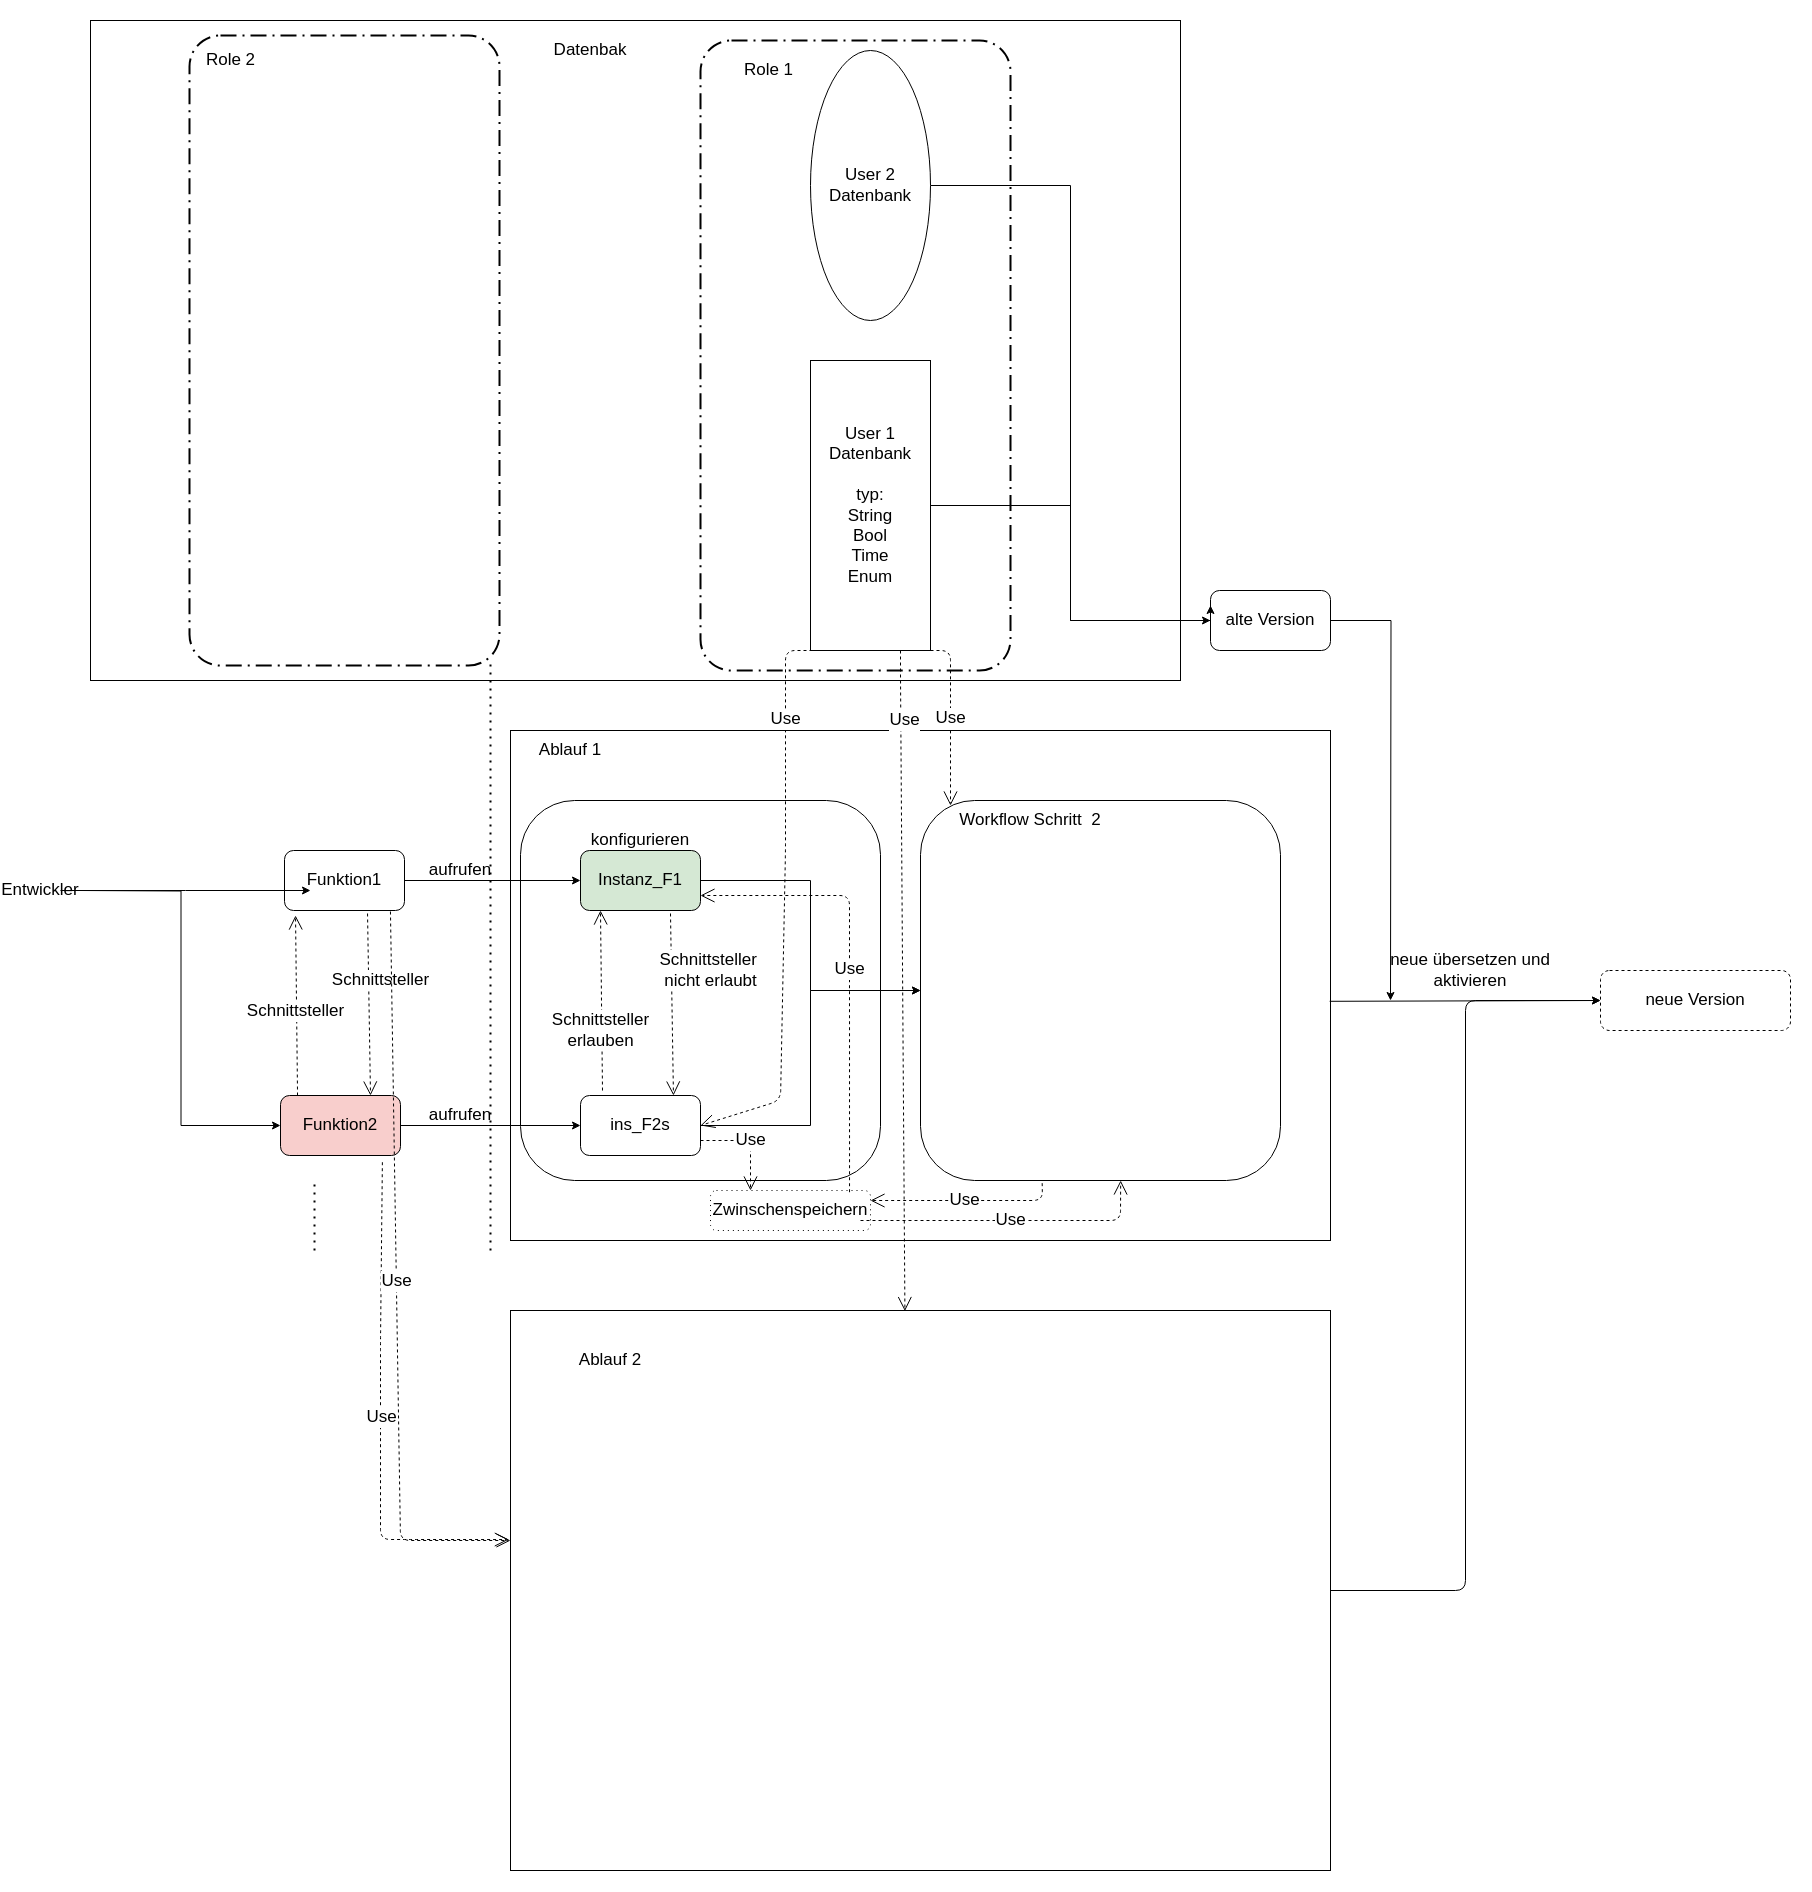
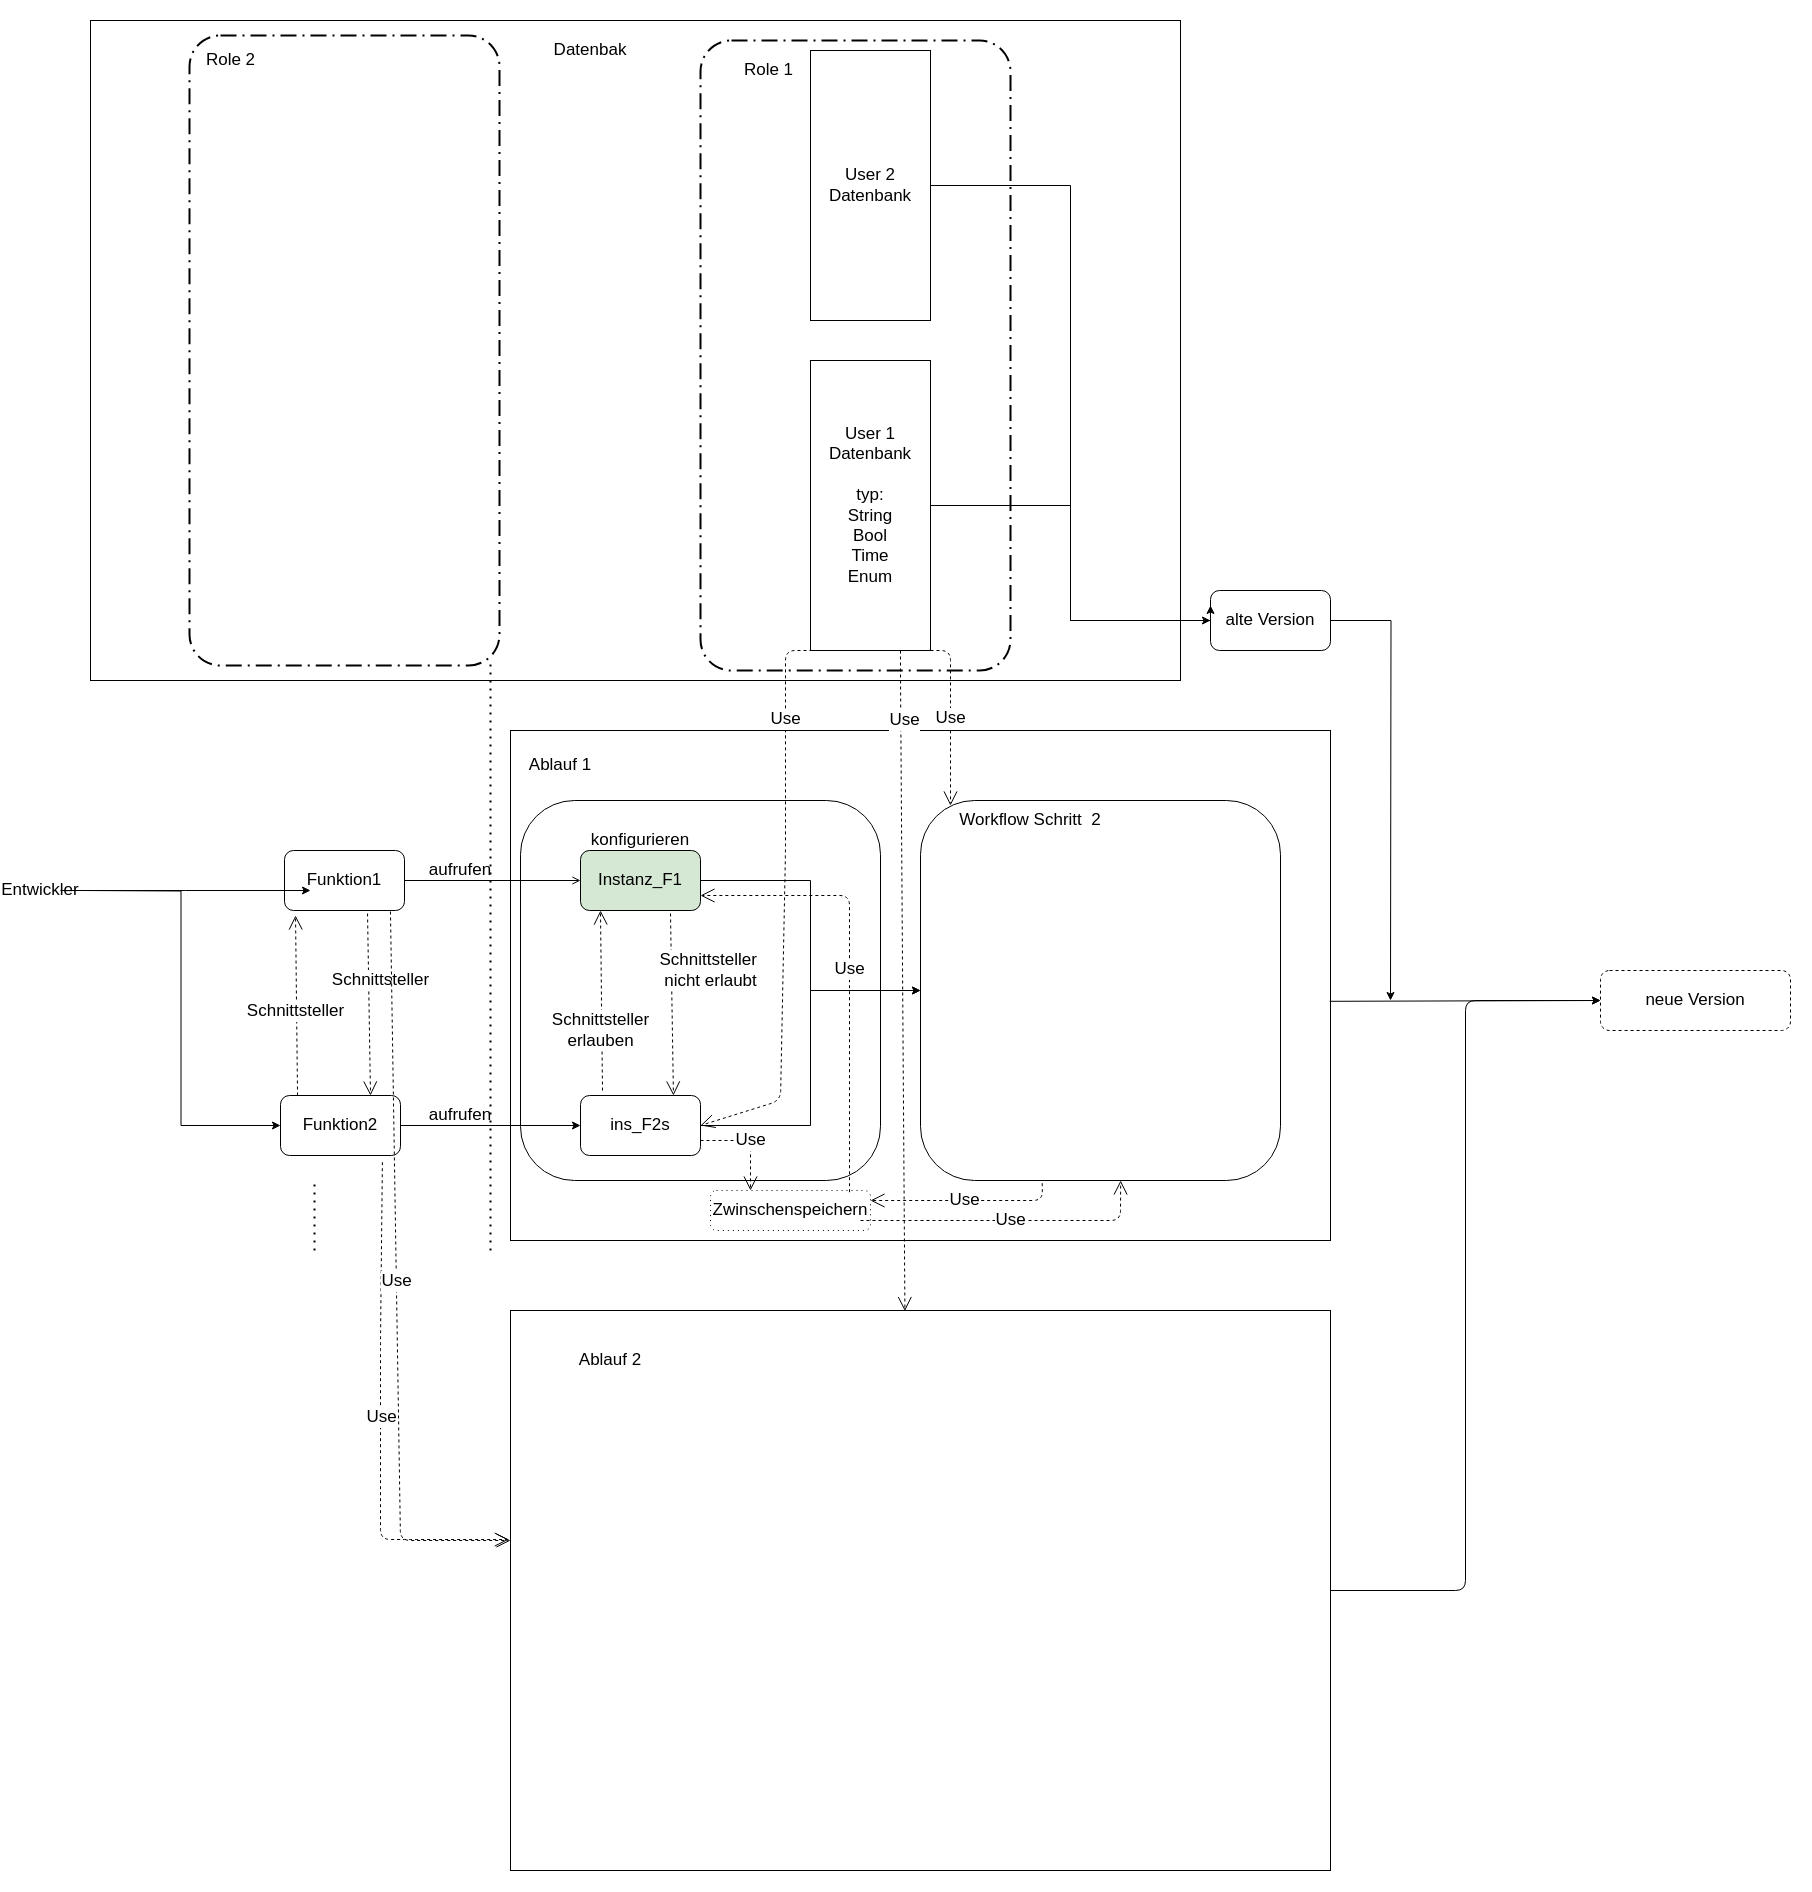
(871, 186) -> (871, 186)
(571, 751) -> (561, 766)
(572, 881) -> (574, 881)
(1471, 971) -> none
(341, 1126) -> (341, 1126)
